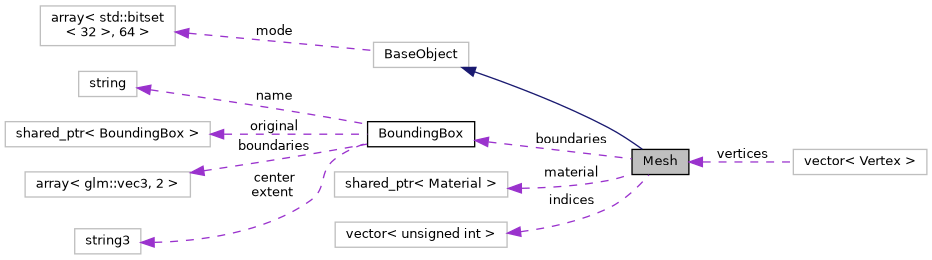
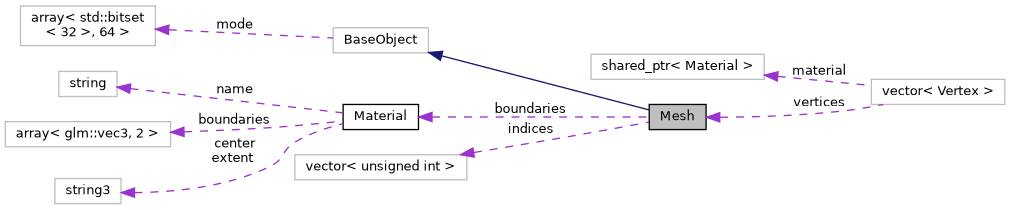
(108, 134) -> none
(421, 134) -> (381, 117)
(577, 185) -> (824, 81)
